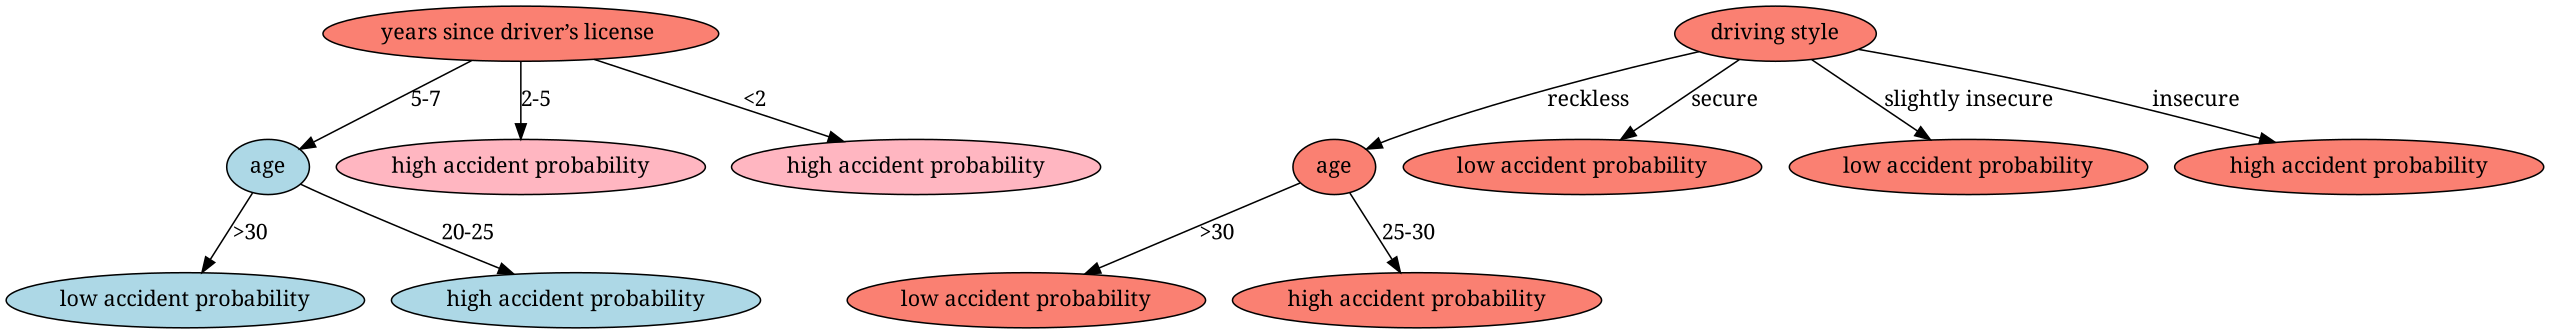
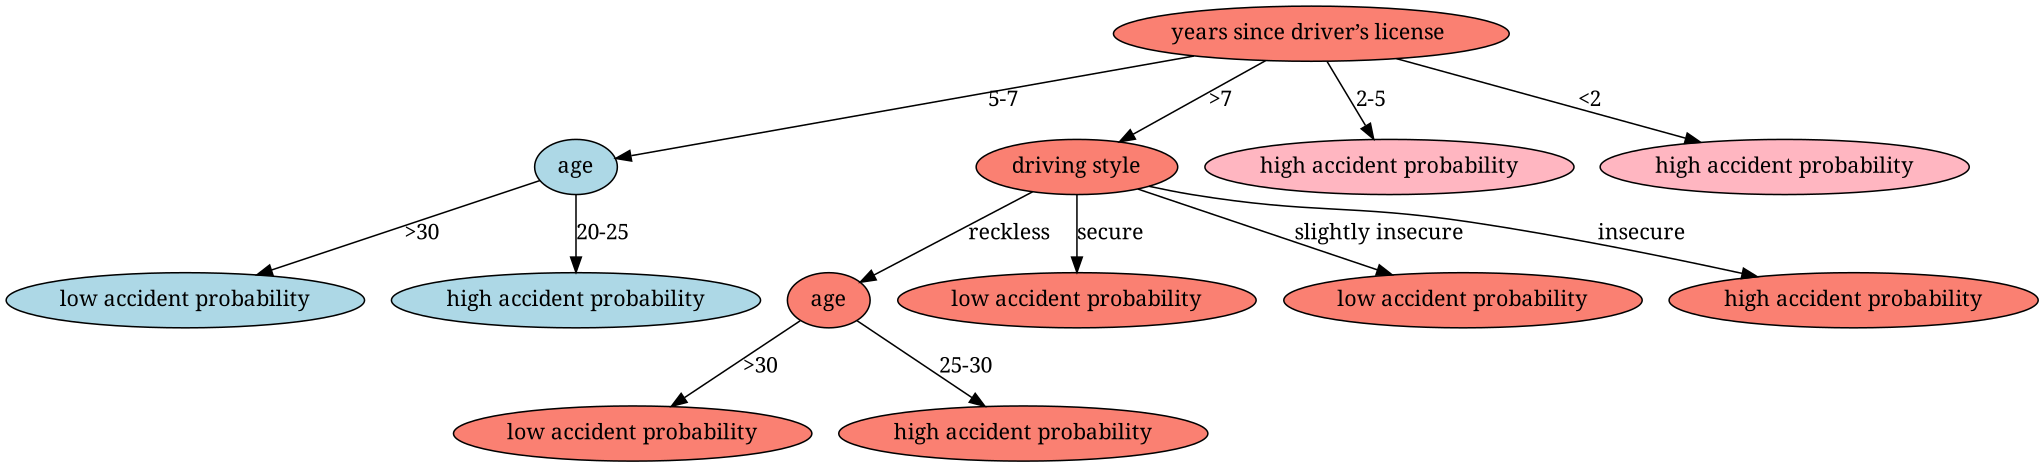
none -> (1199, 97)
